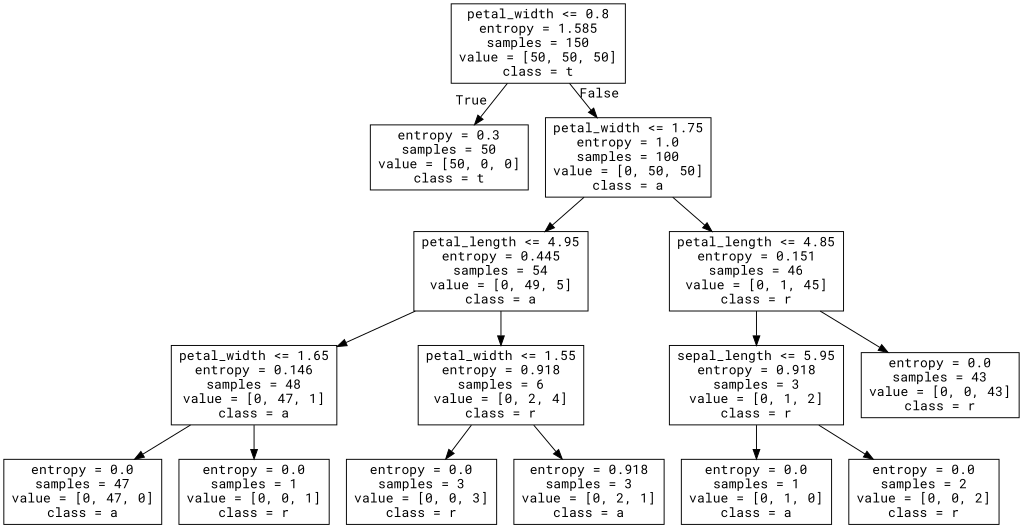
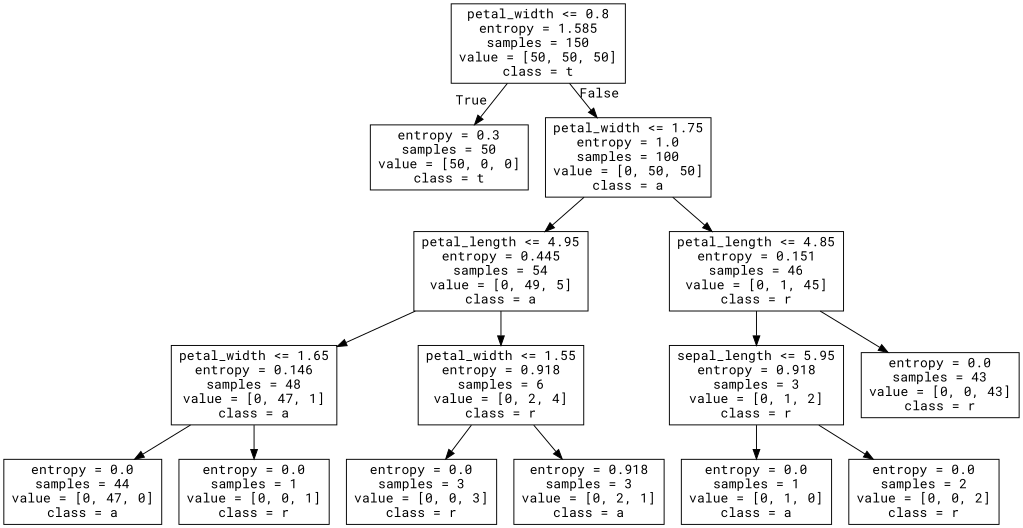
(83, 492) -> (83, 492)
